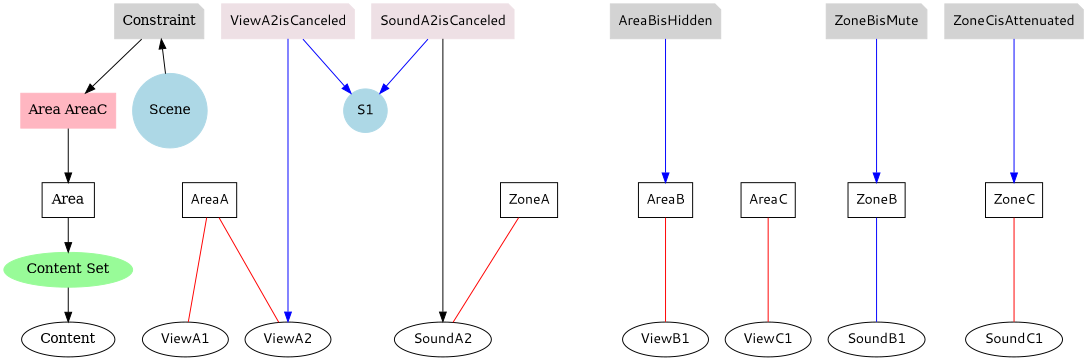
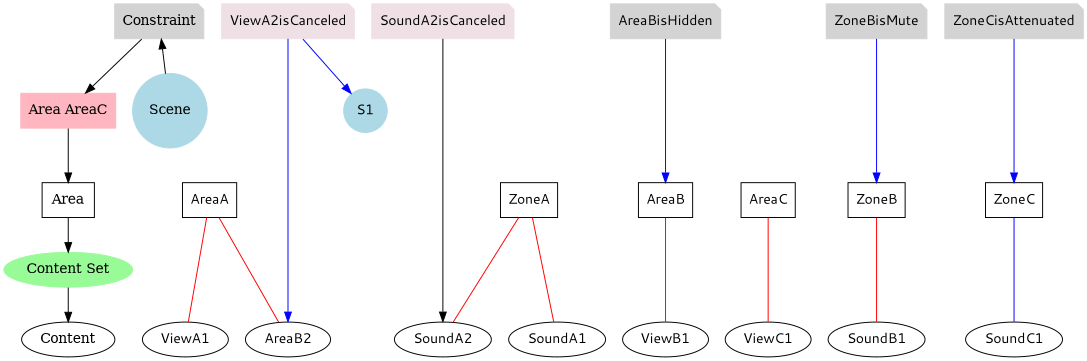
(407, 63) -> none
(877, 270) -> (877, 270)
(1014, 270) -> (1014, 270)
(288, 339) -> (288, 339)
none -> (557, 339)
